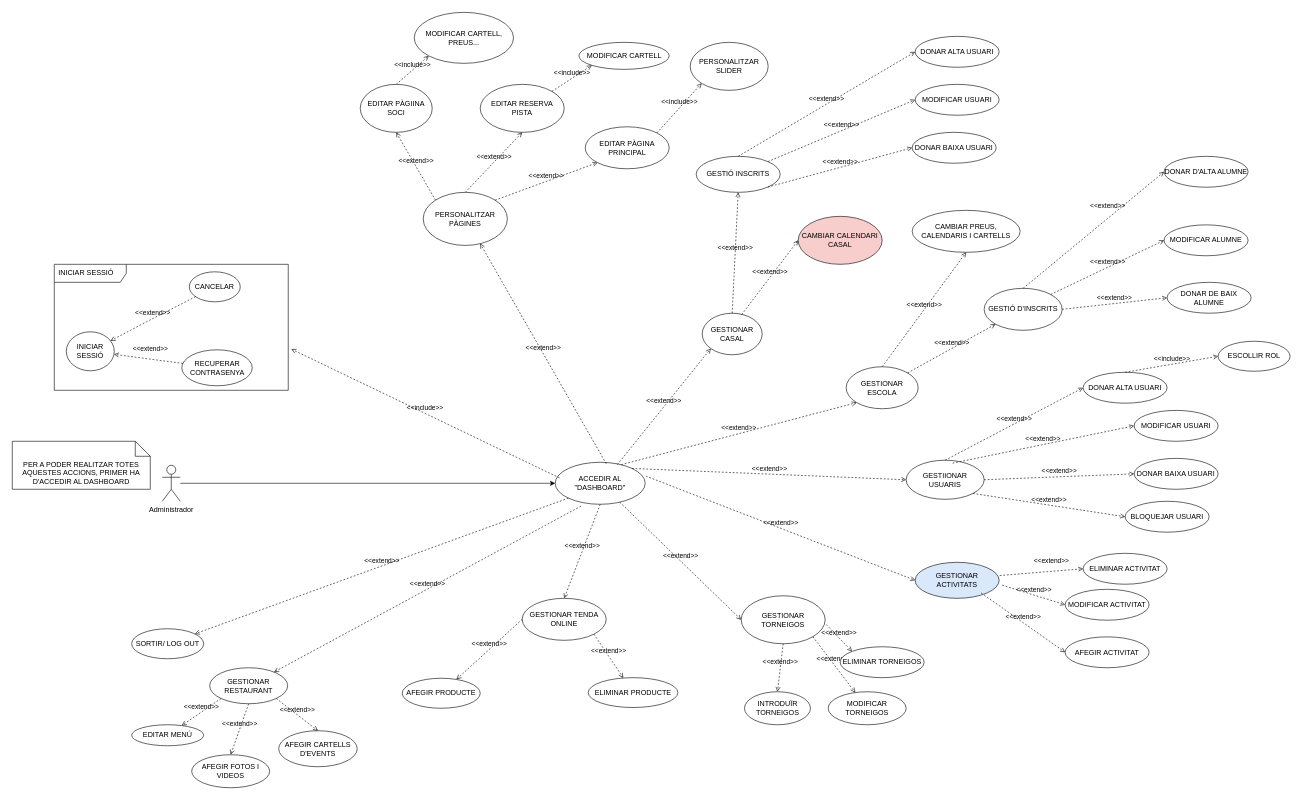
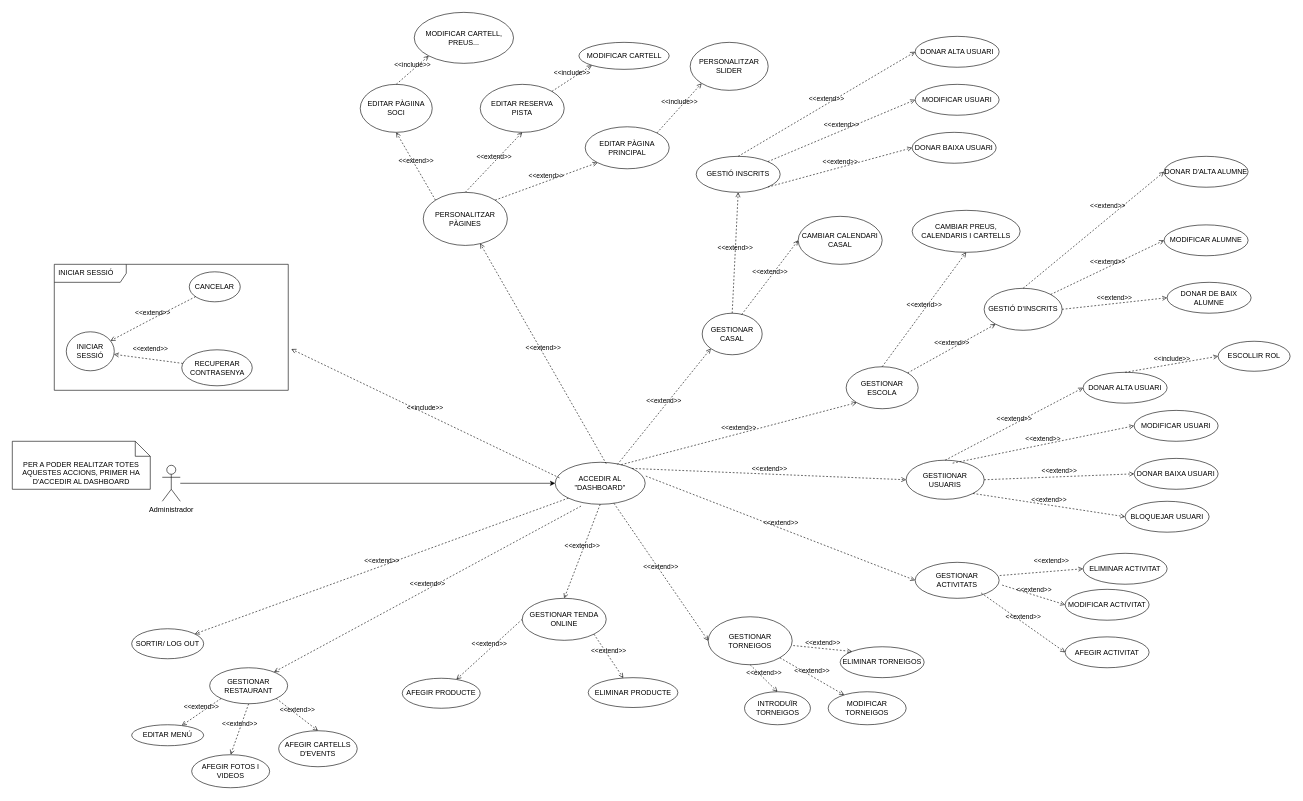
(840, 240) -> (840, 240)
(957, 580) -> (957, 580)
(783, 620) -> (750, 641)
